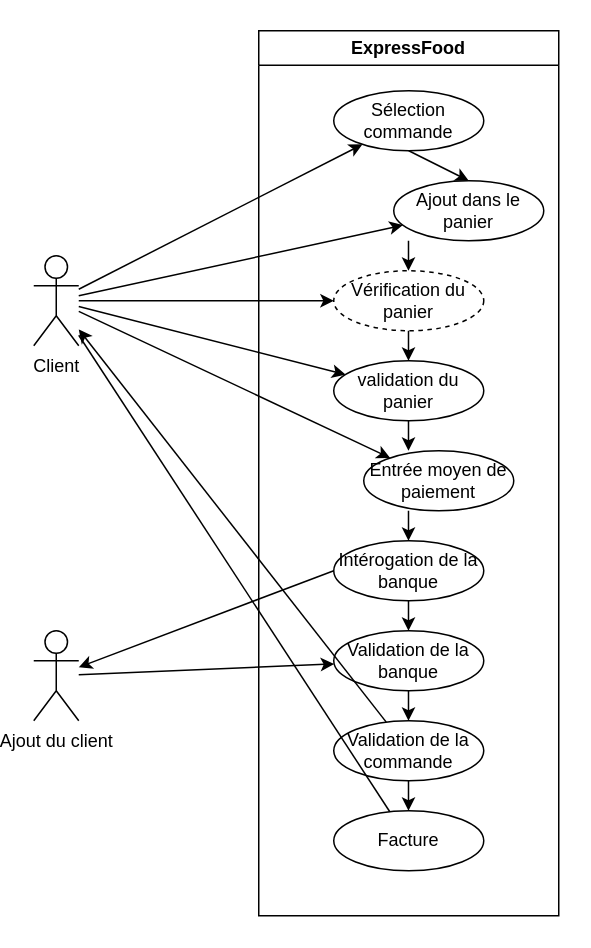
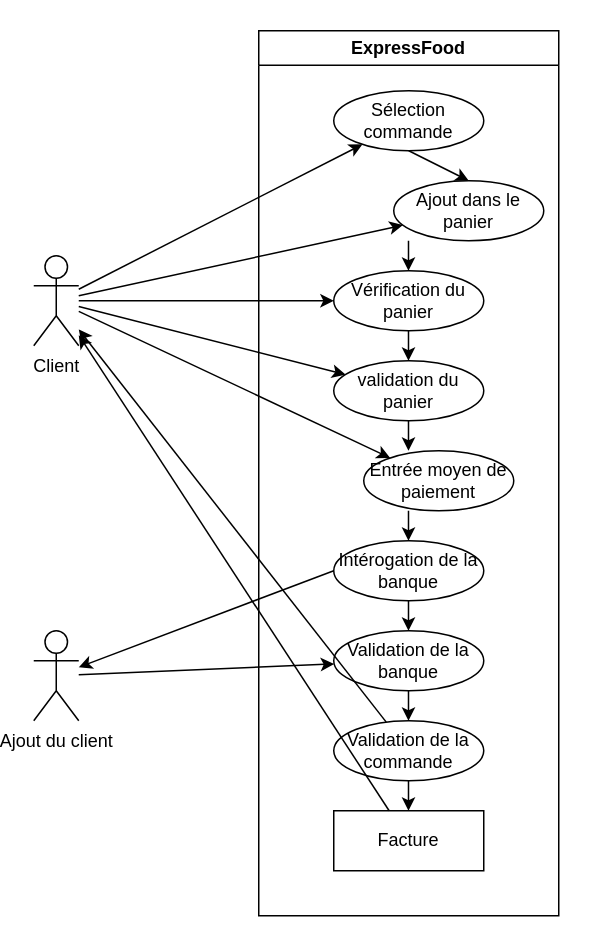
(409, 301) -> (409, 301)
(83, 341) -> (85, 344)
(409, 841) -> (409, 841)
